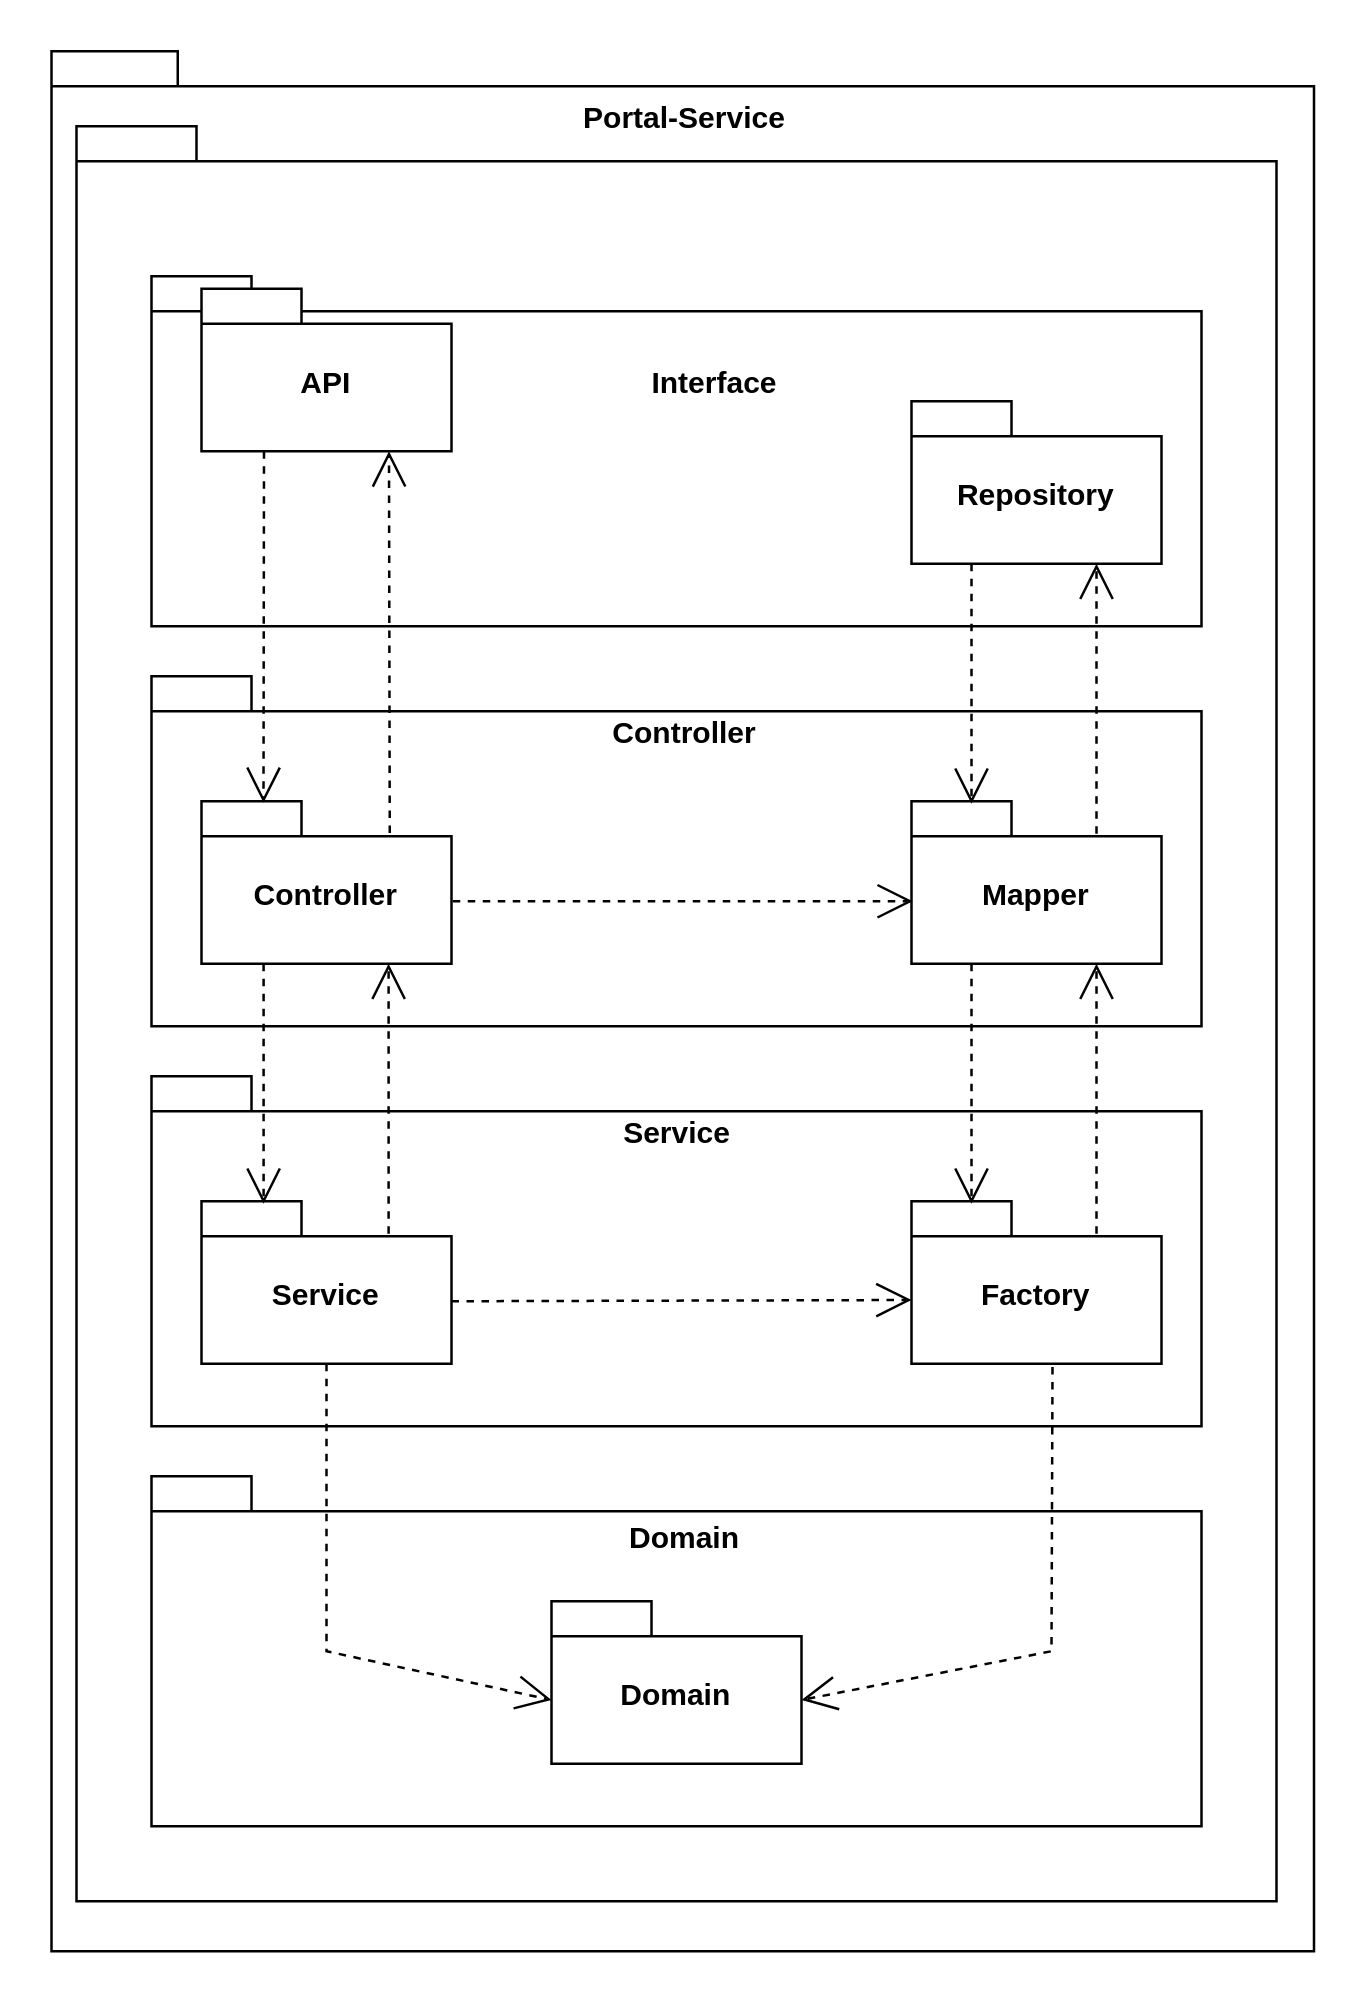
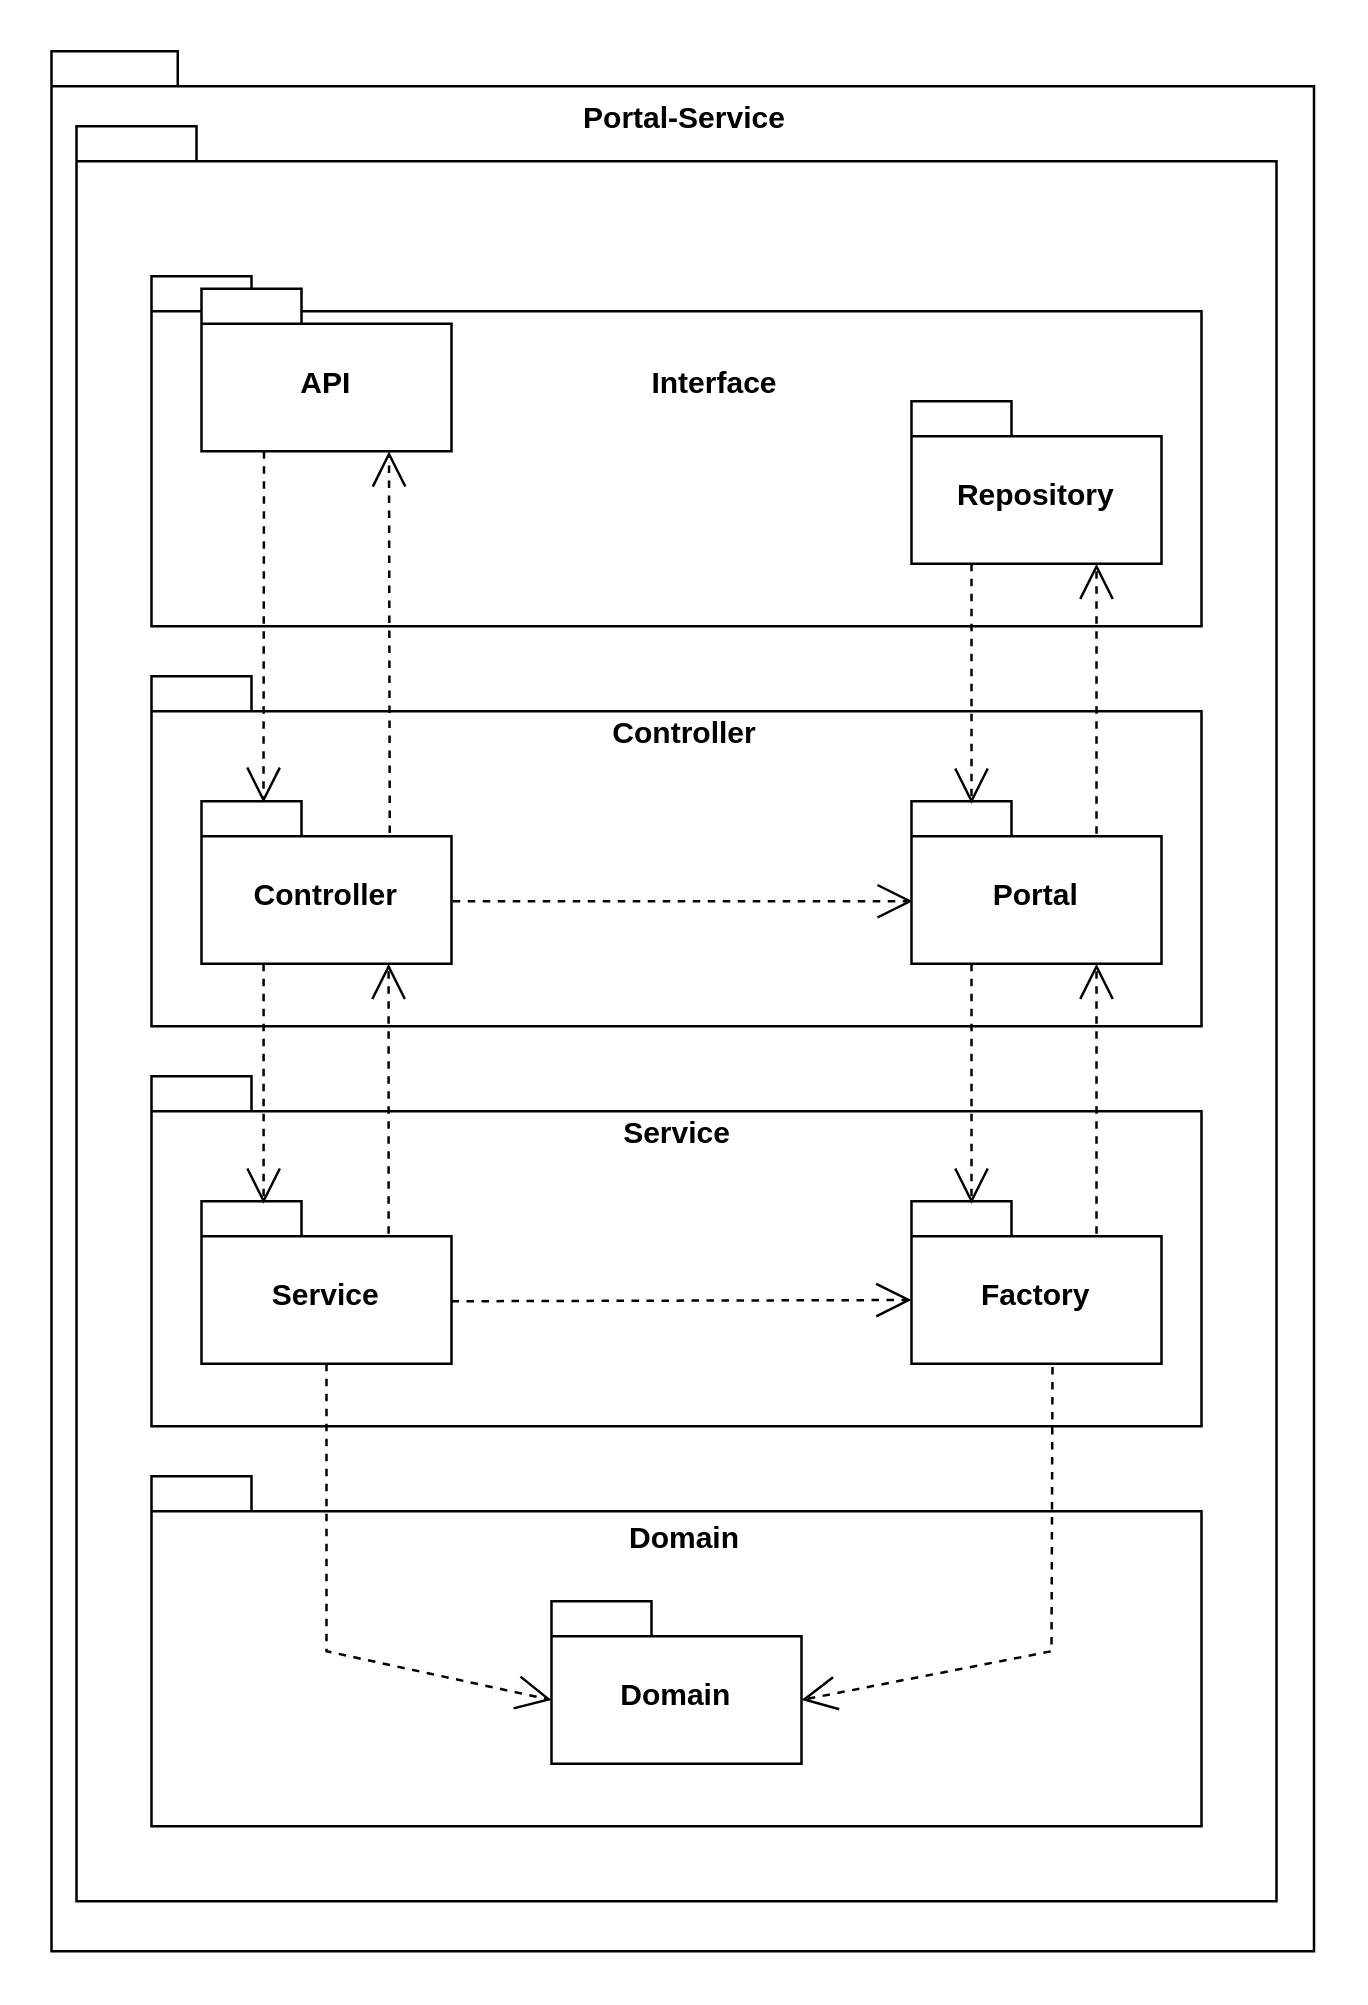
(1036, 896) -> (1036, 896)
